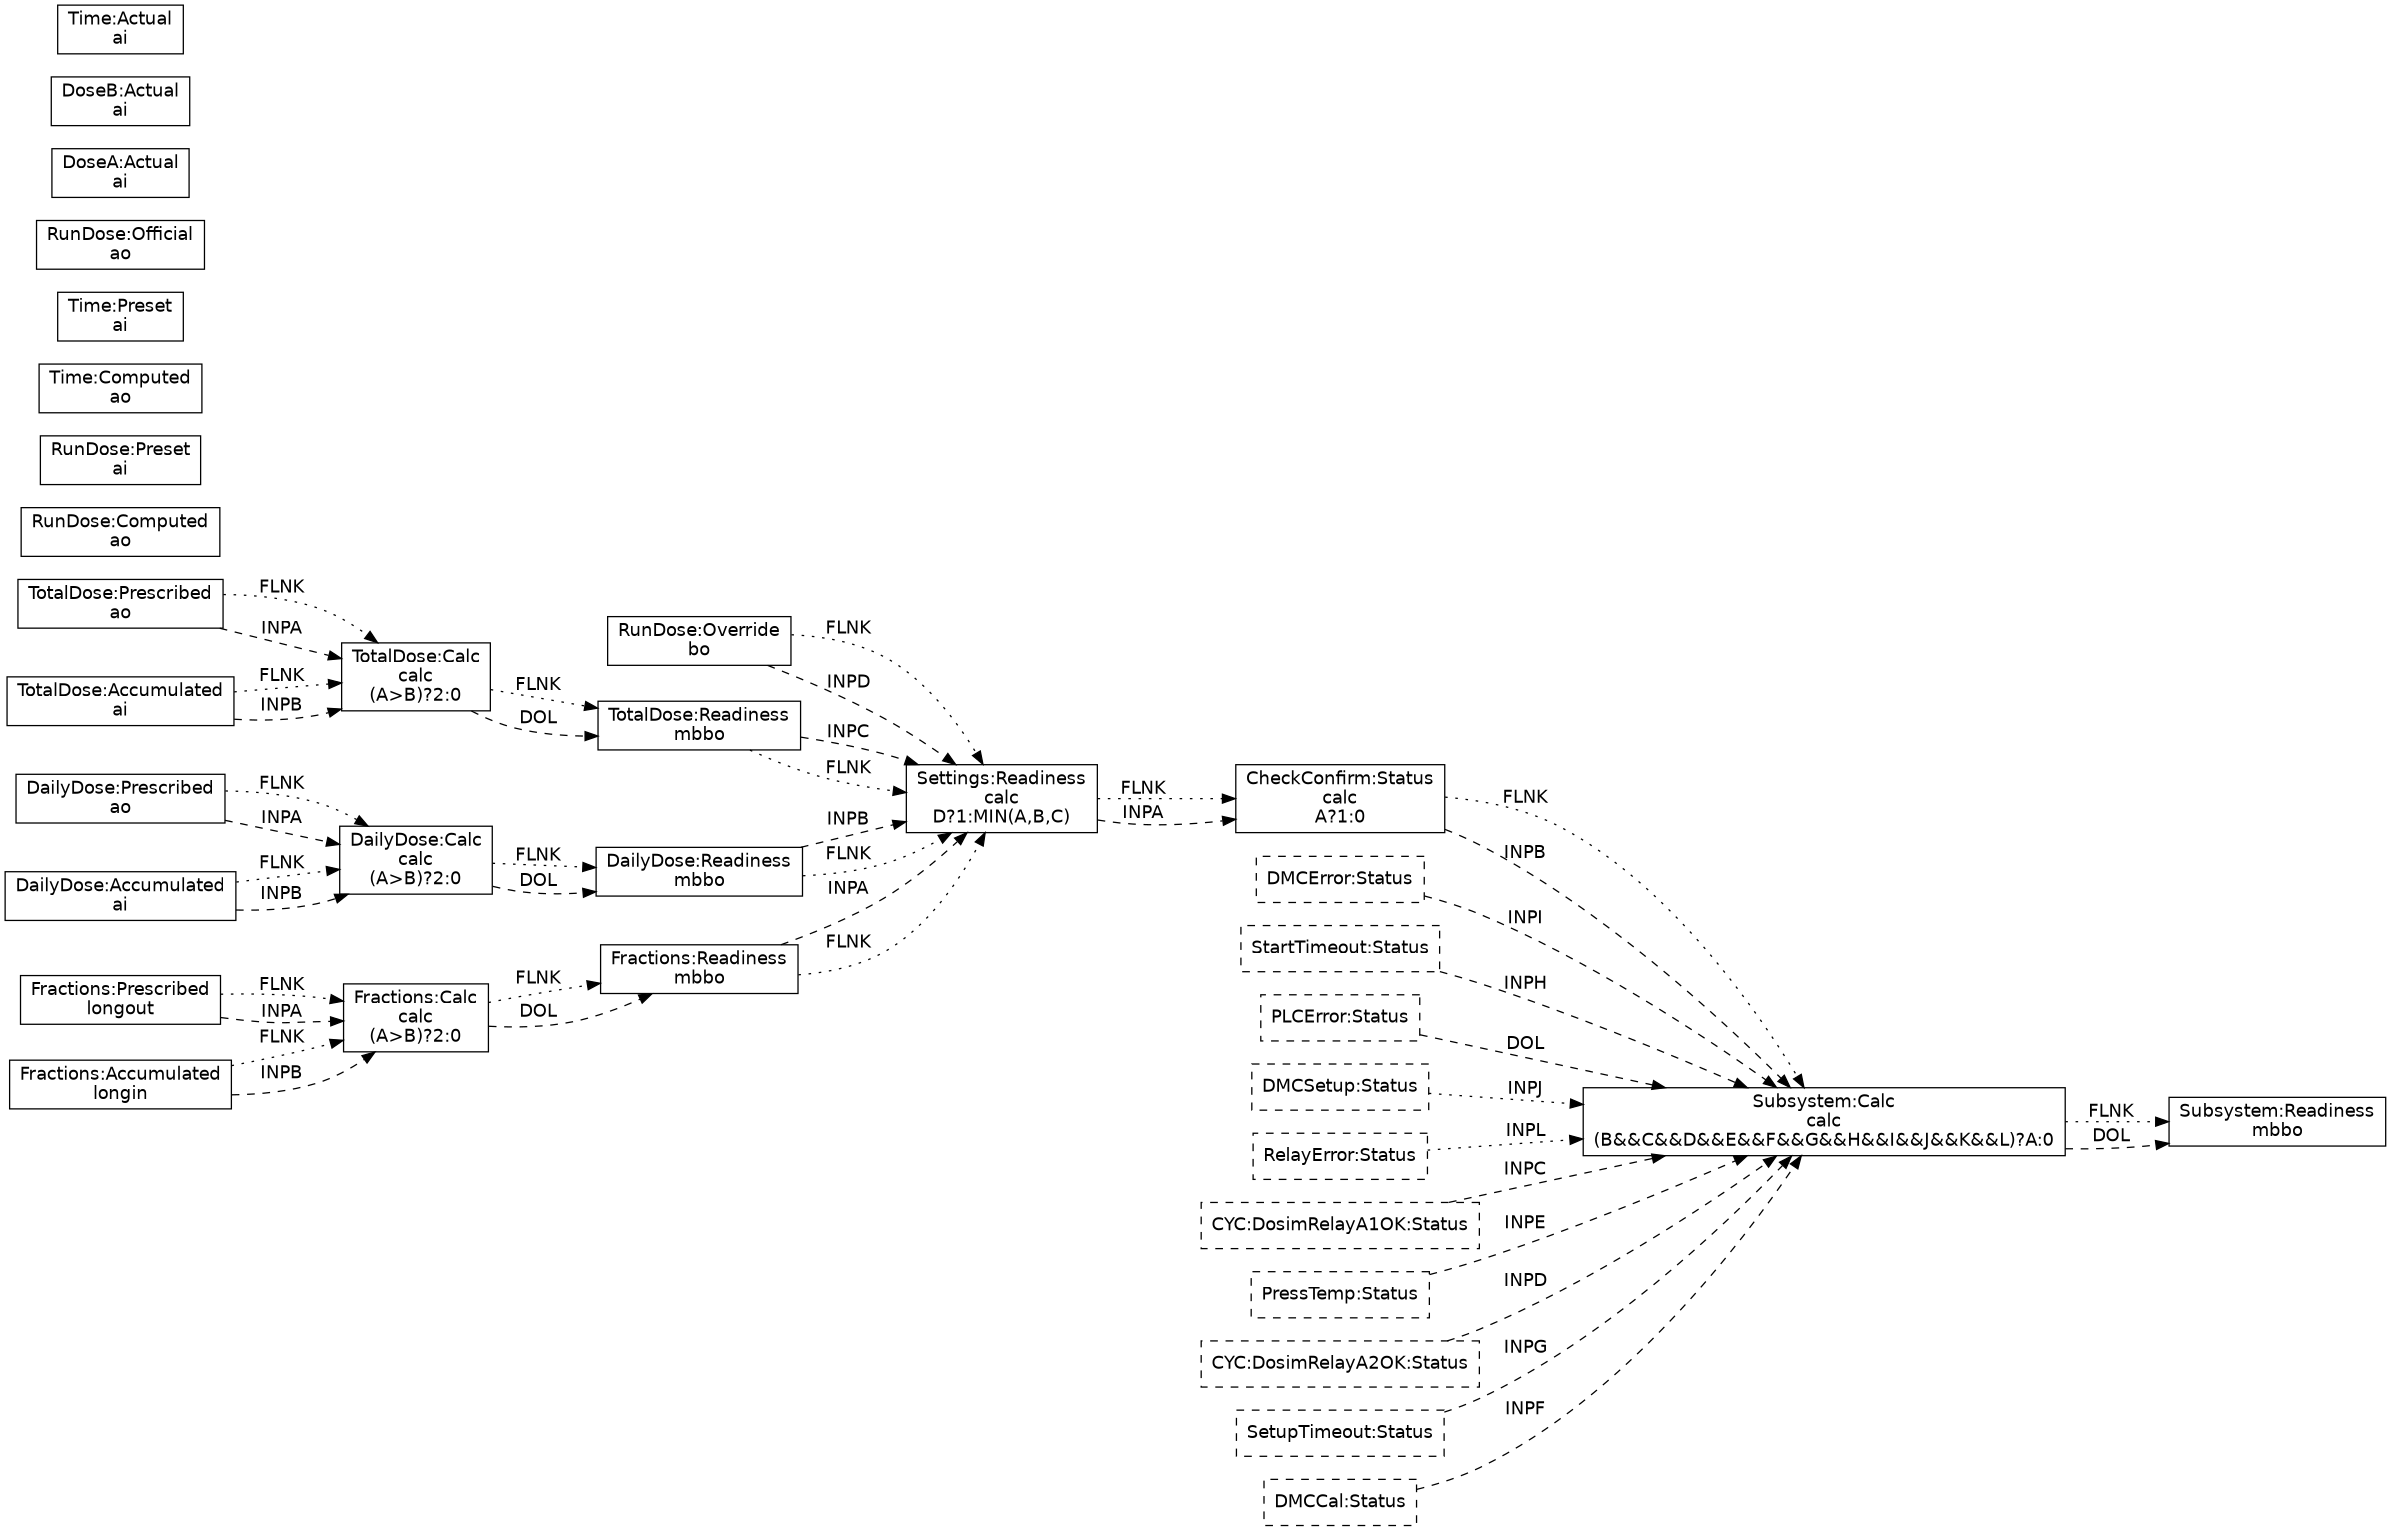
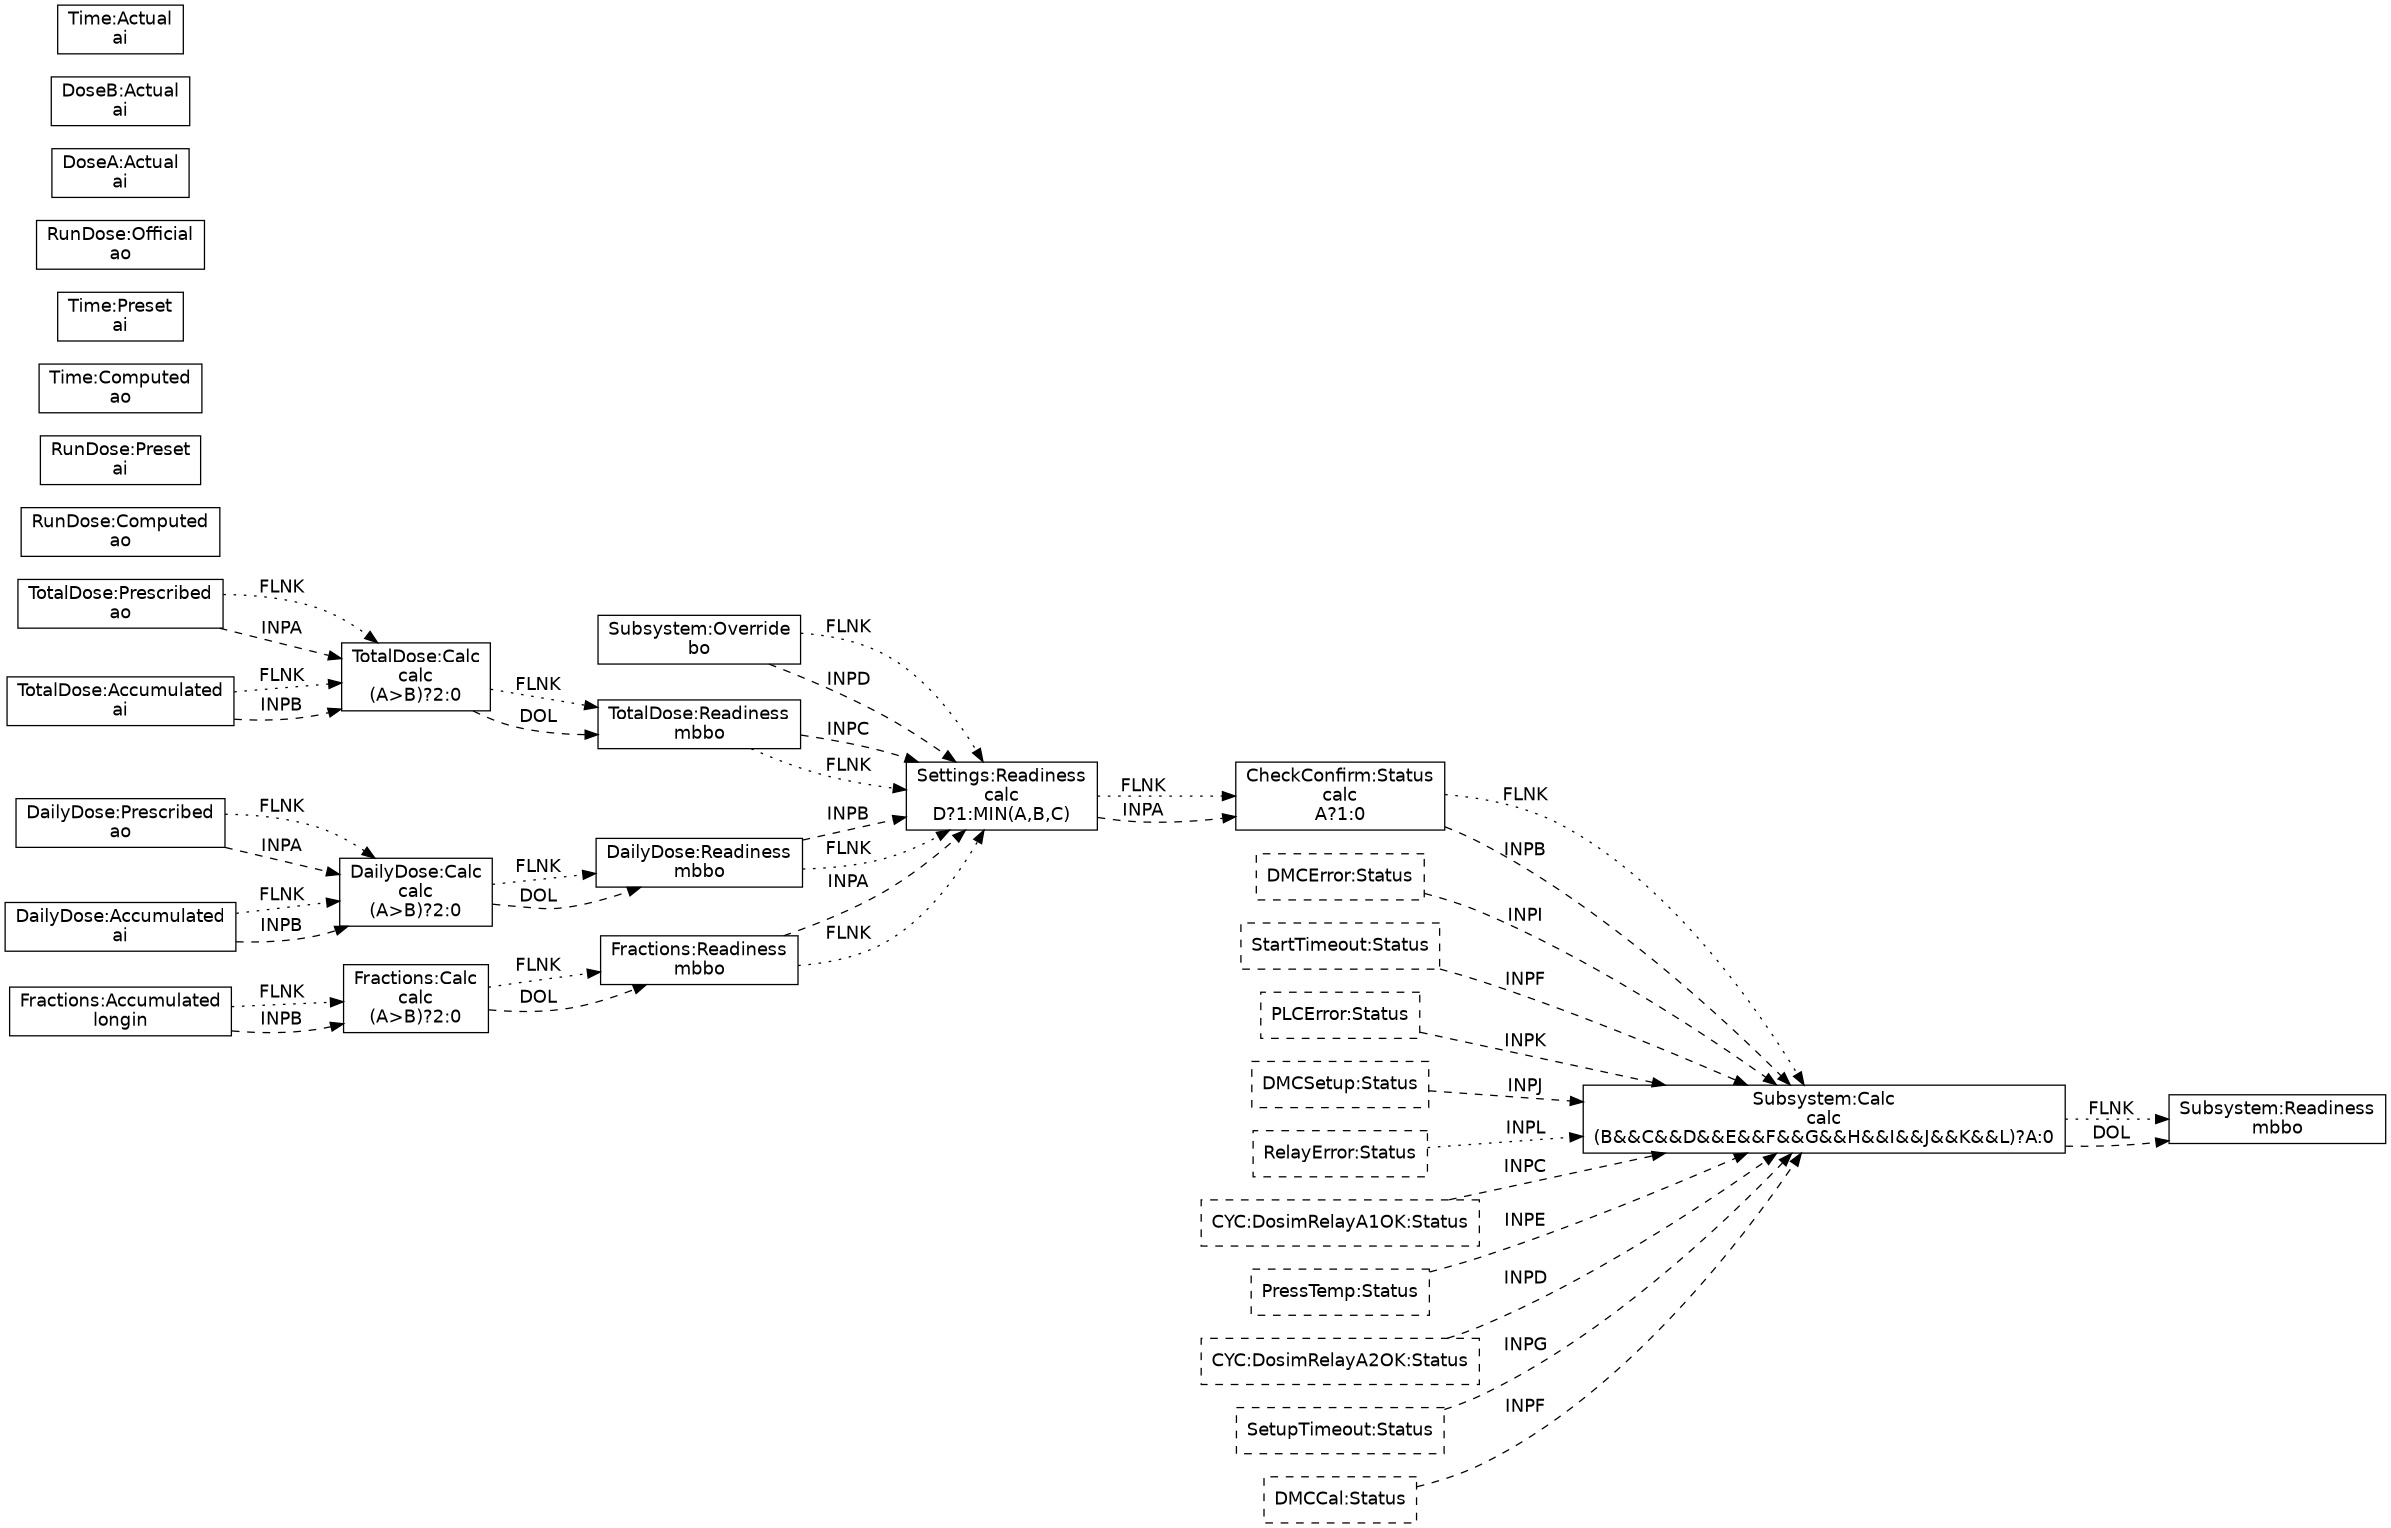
(699, 641) -> (699, 640)
(1531, 984) -> (1531, 980)
(121, 1000) -> none
(1531, 1044) -> (1531, 1042)
(1499, 1098) -> (1499, 1096)
